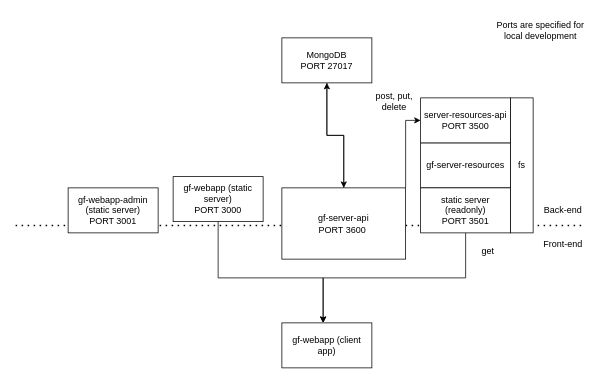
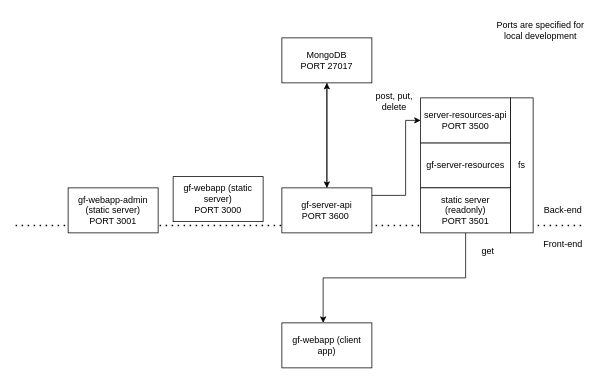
(344, 224) -> (327, 210)
(241, 278) -> none
